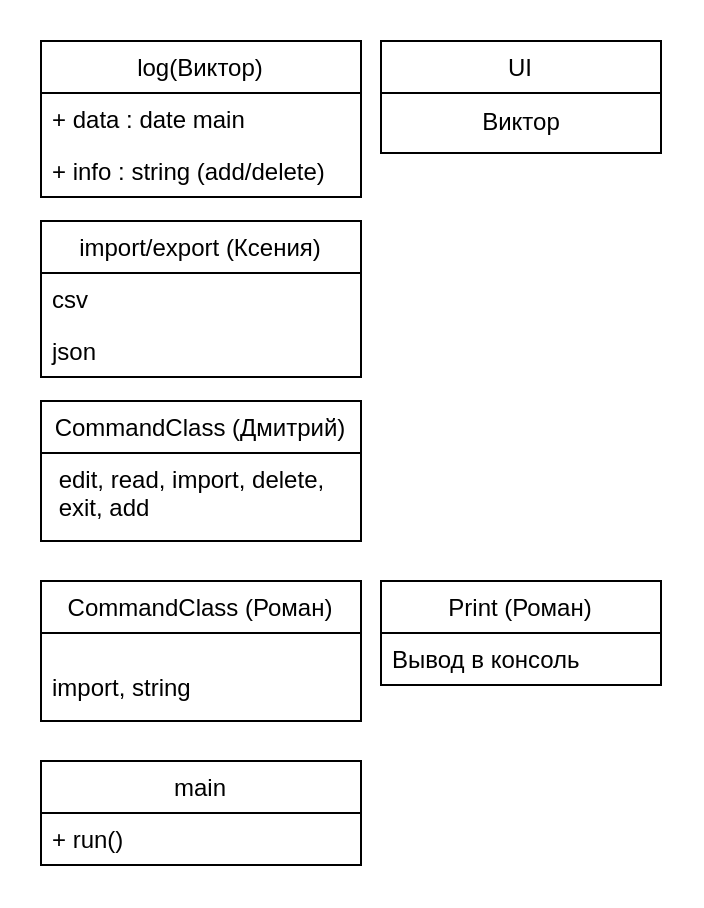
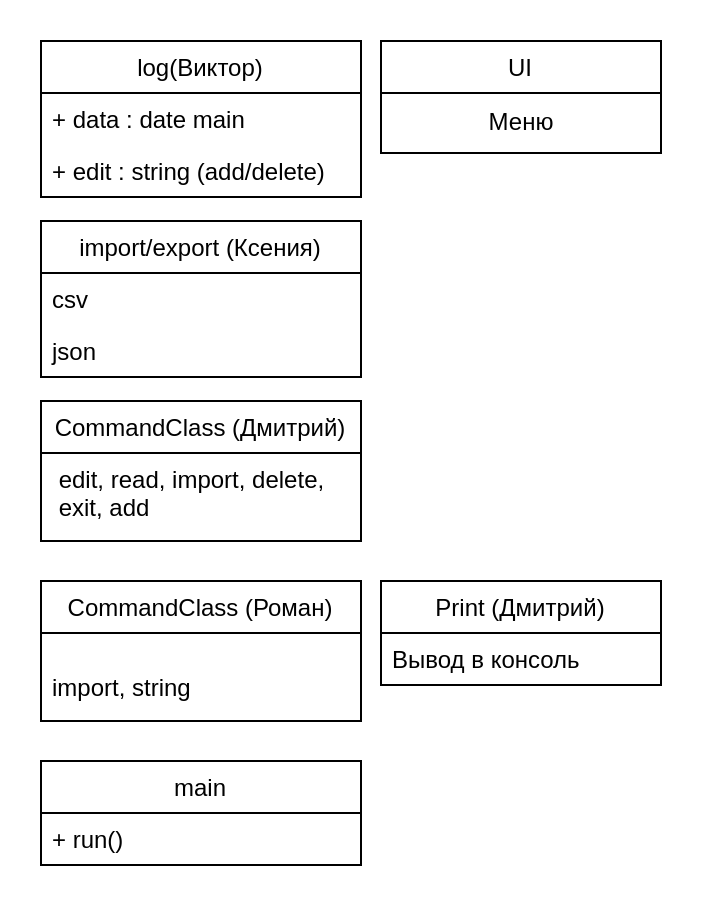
(522, 123) -> (522, 123)
(215, 172) -> (215, 172)
(520, 608) -> (520, 608)
